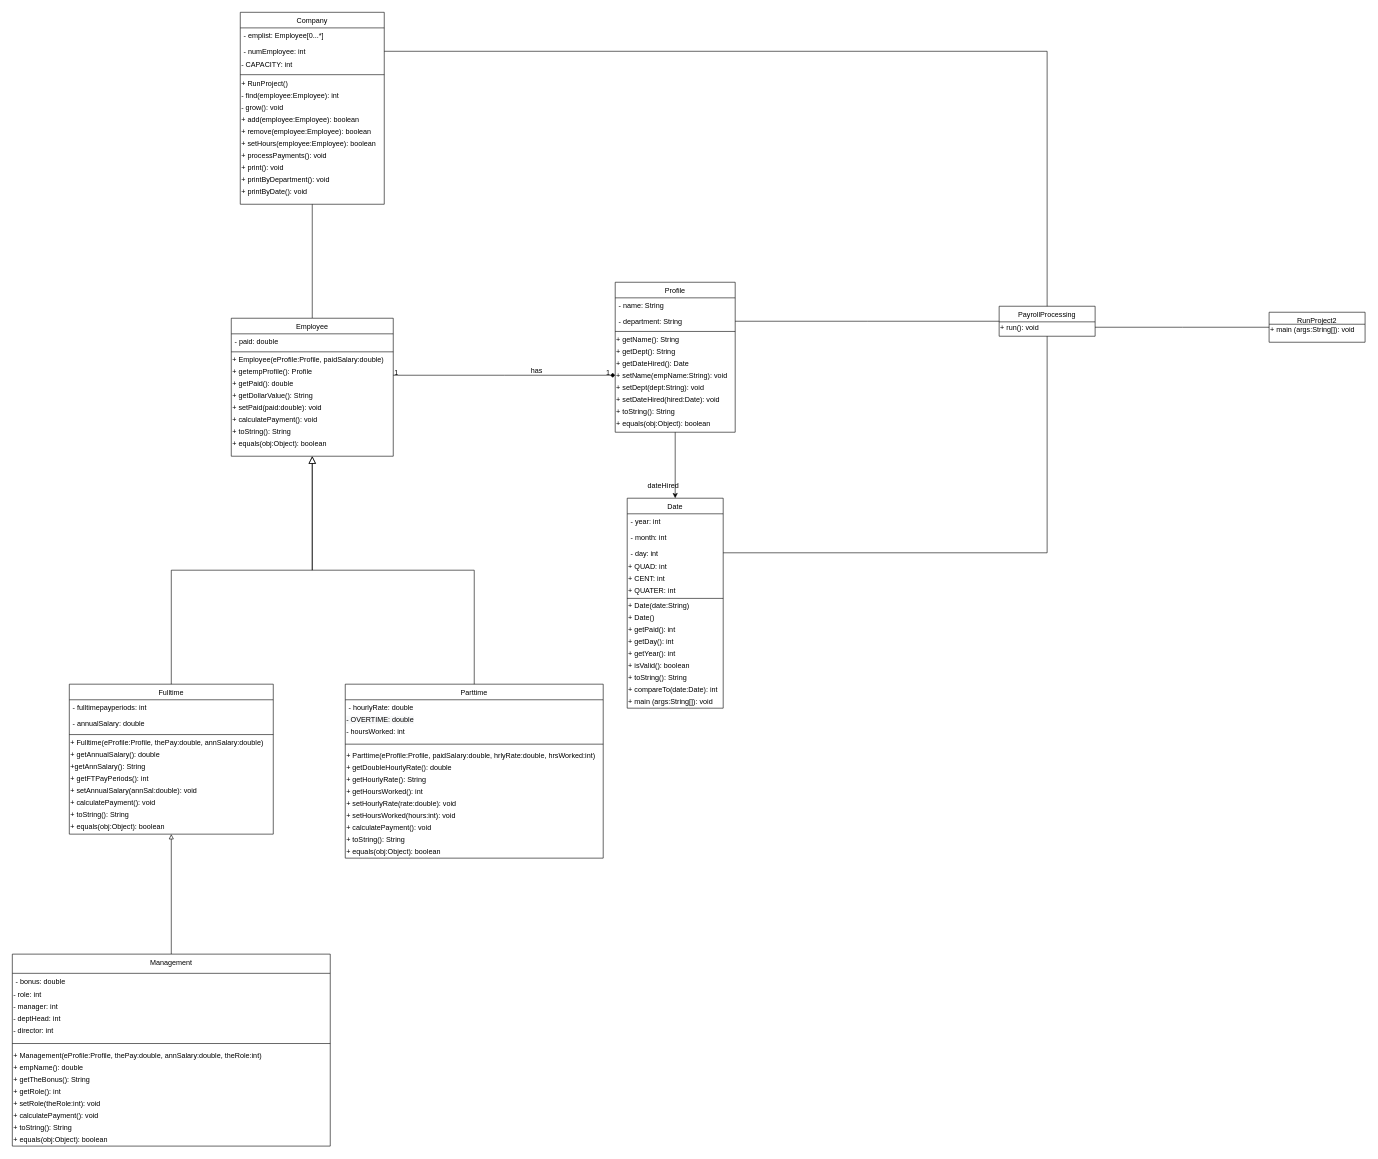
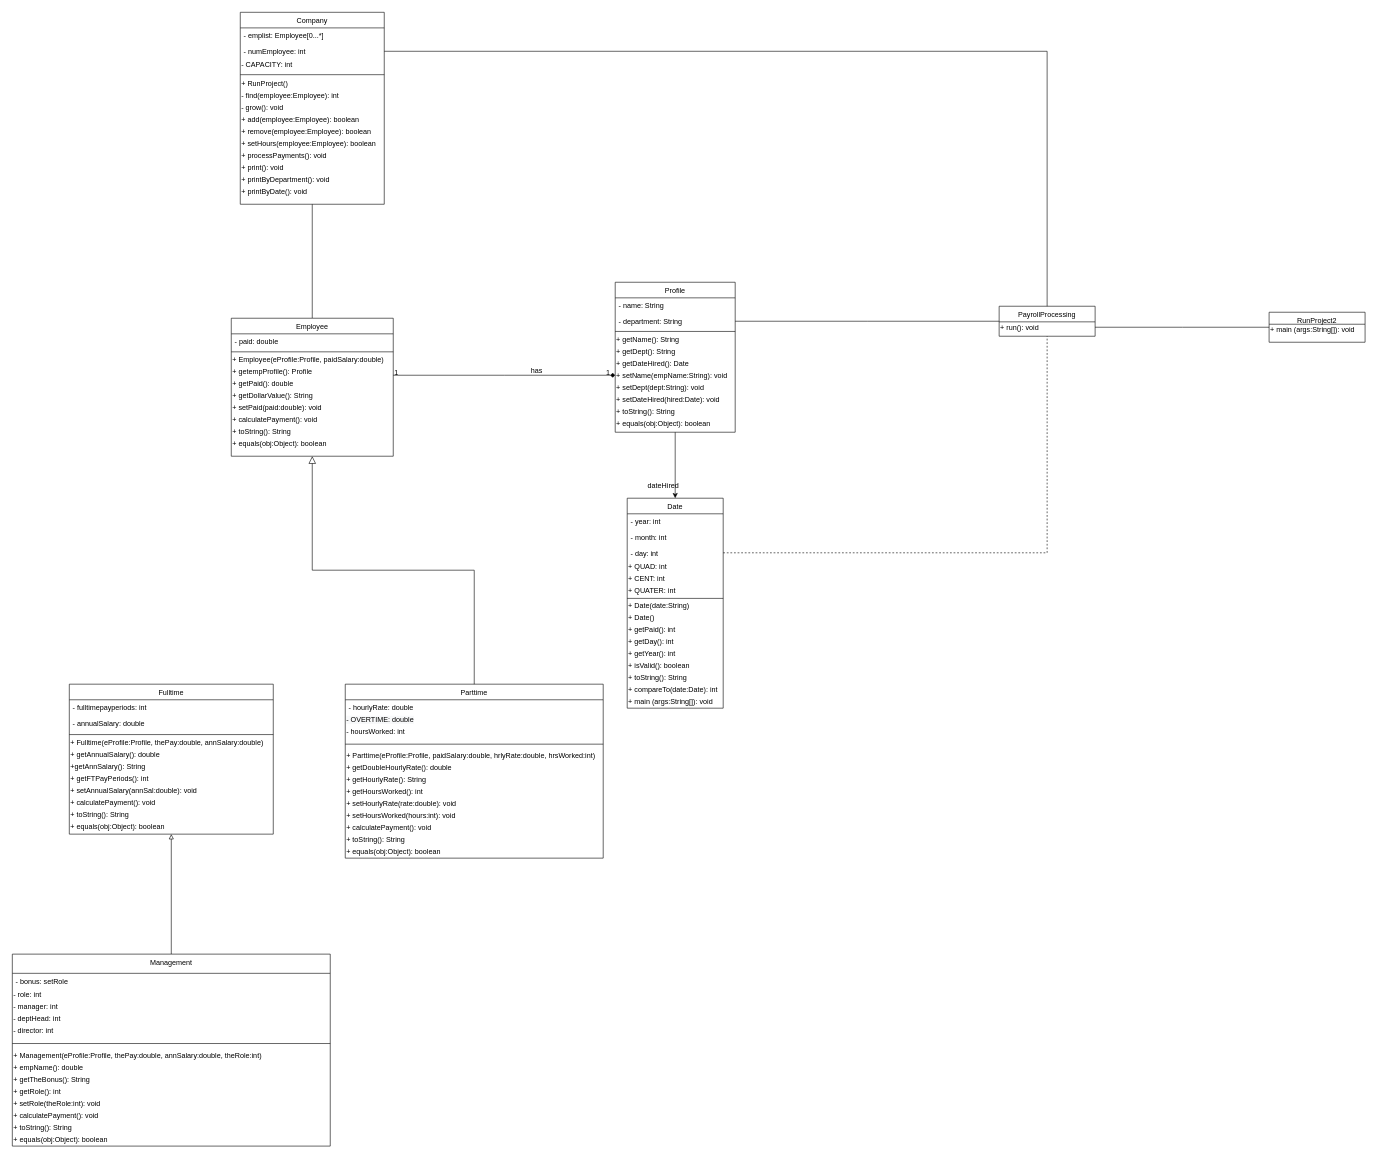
(993, 553) -> (993, 553)
(183, 570) -> none
(42, 982) -> (44, 982)
